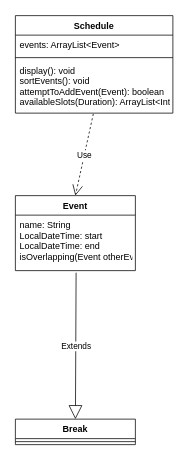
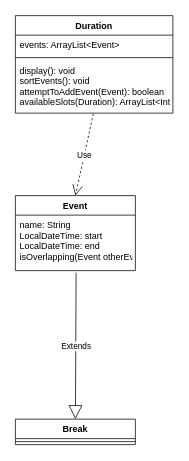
(94, 26) -> (94, 26)
